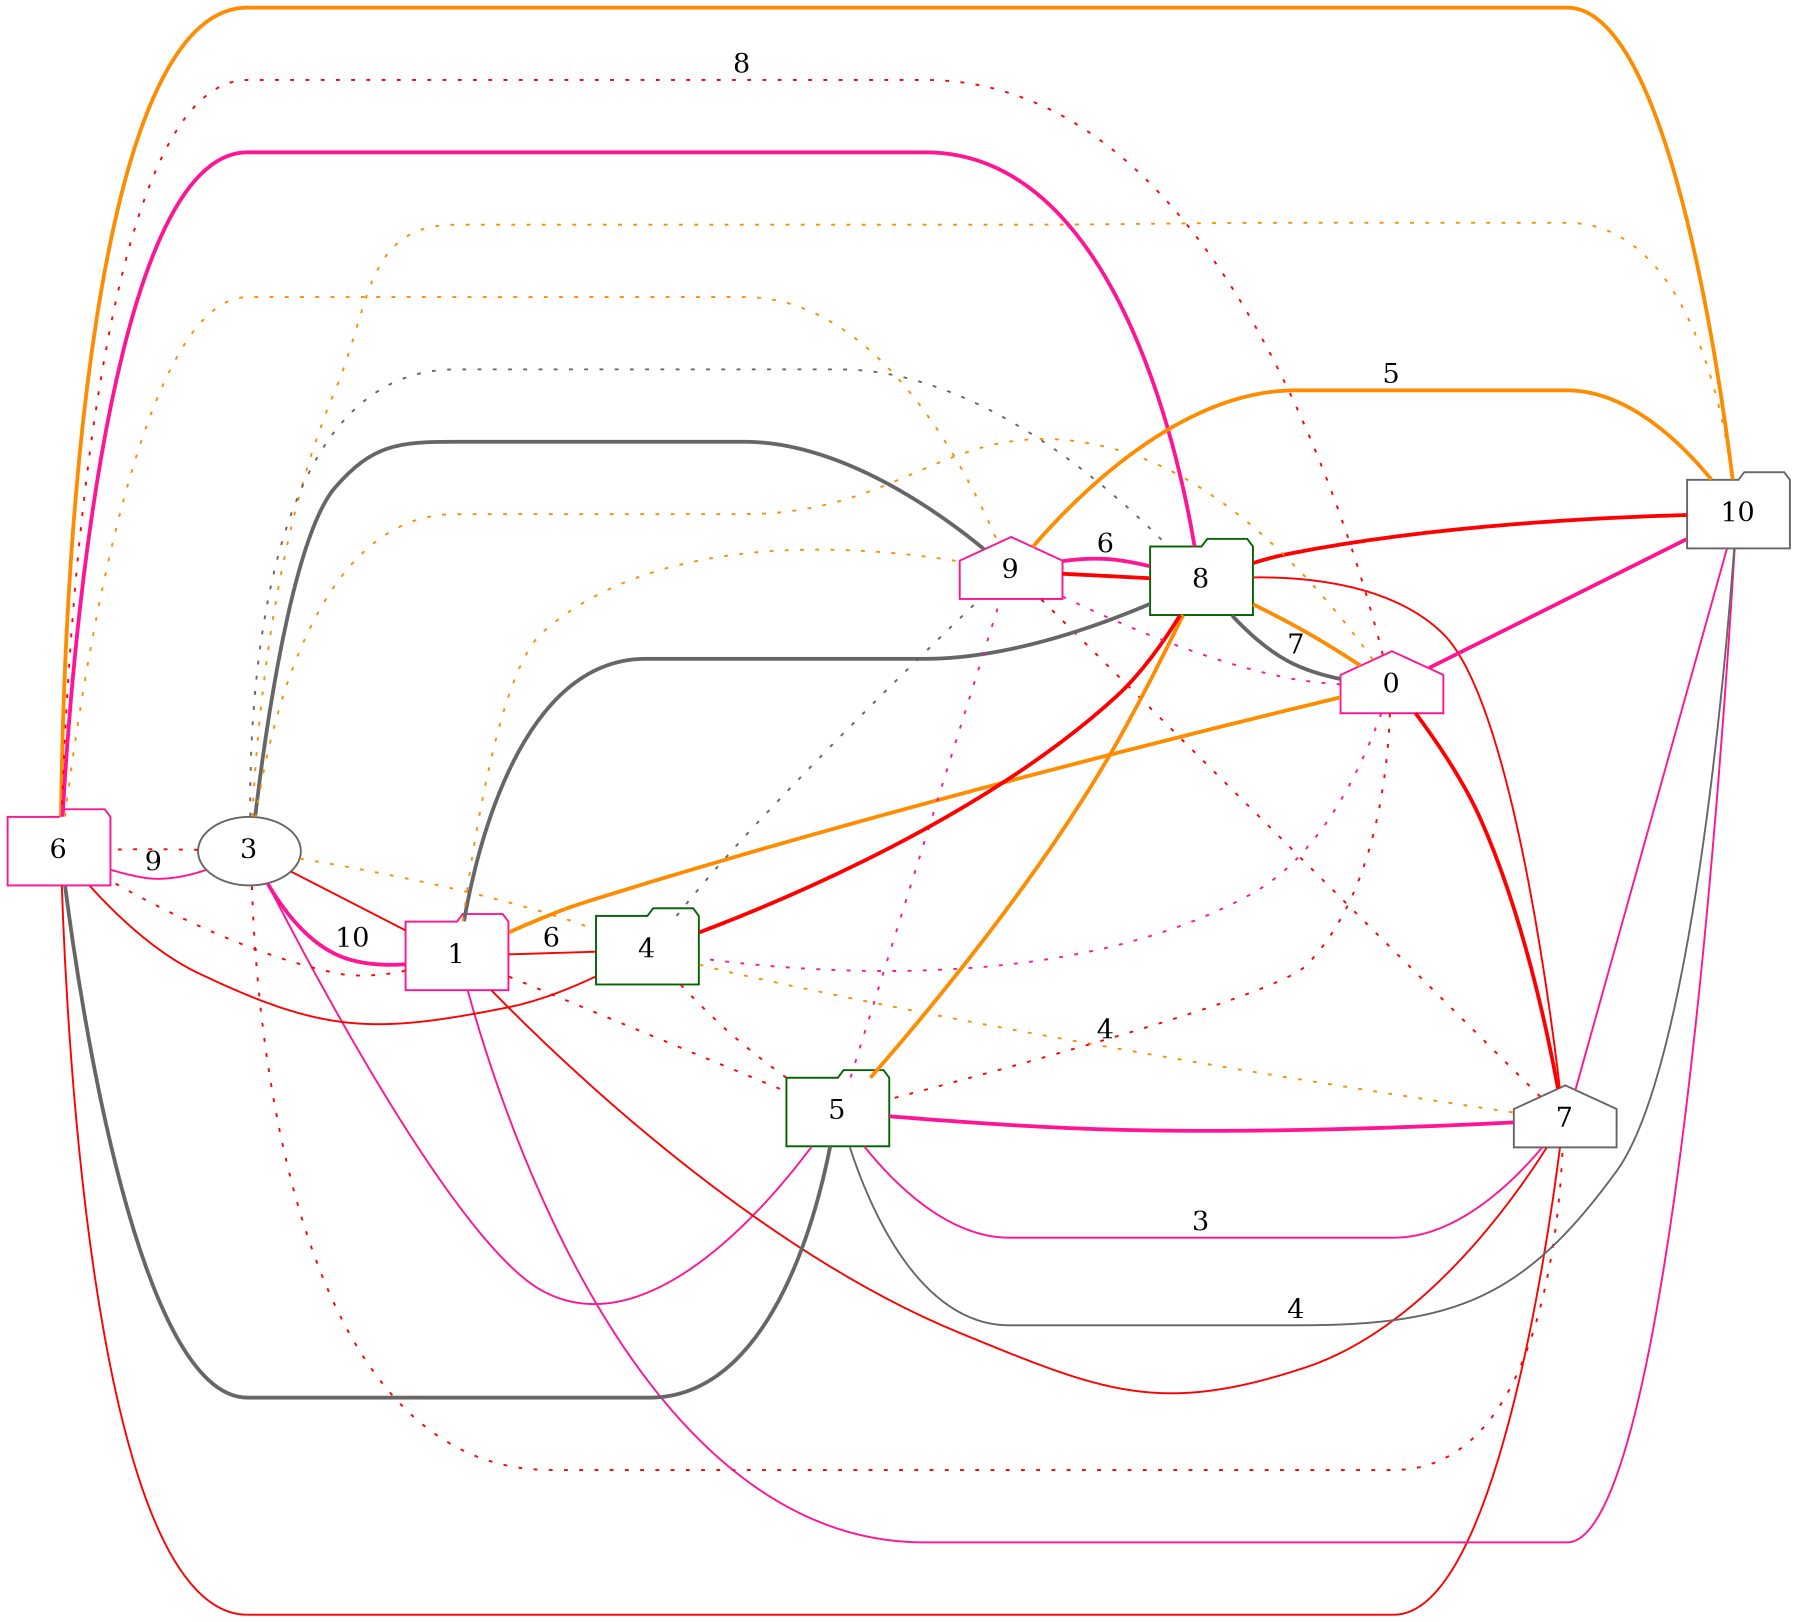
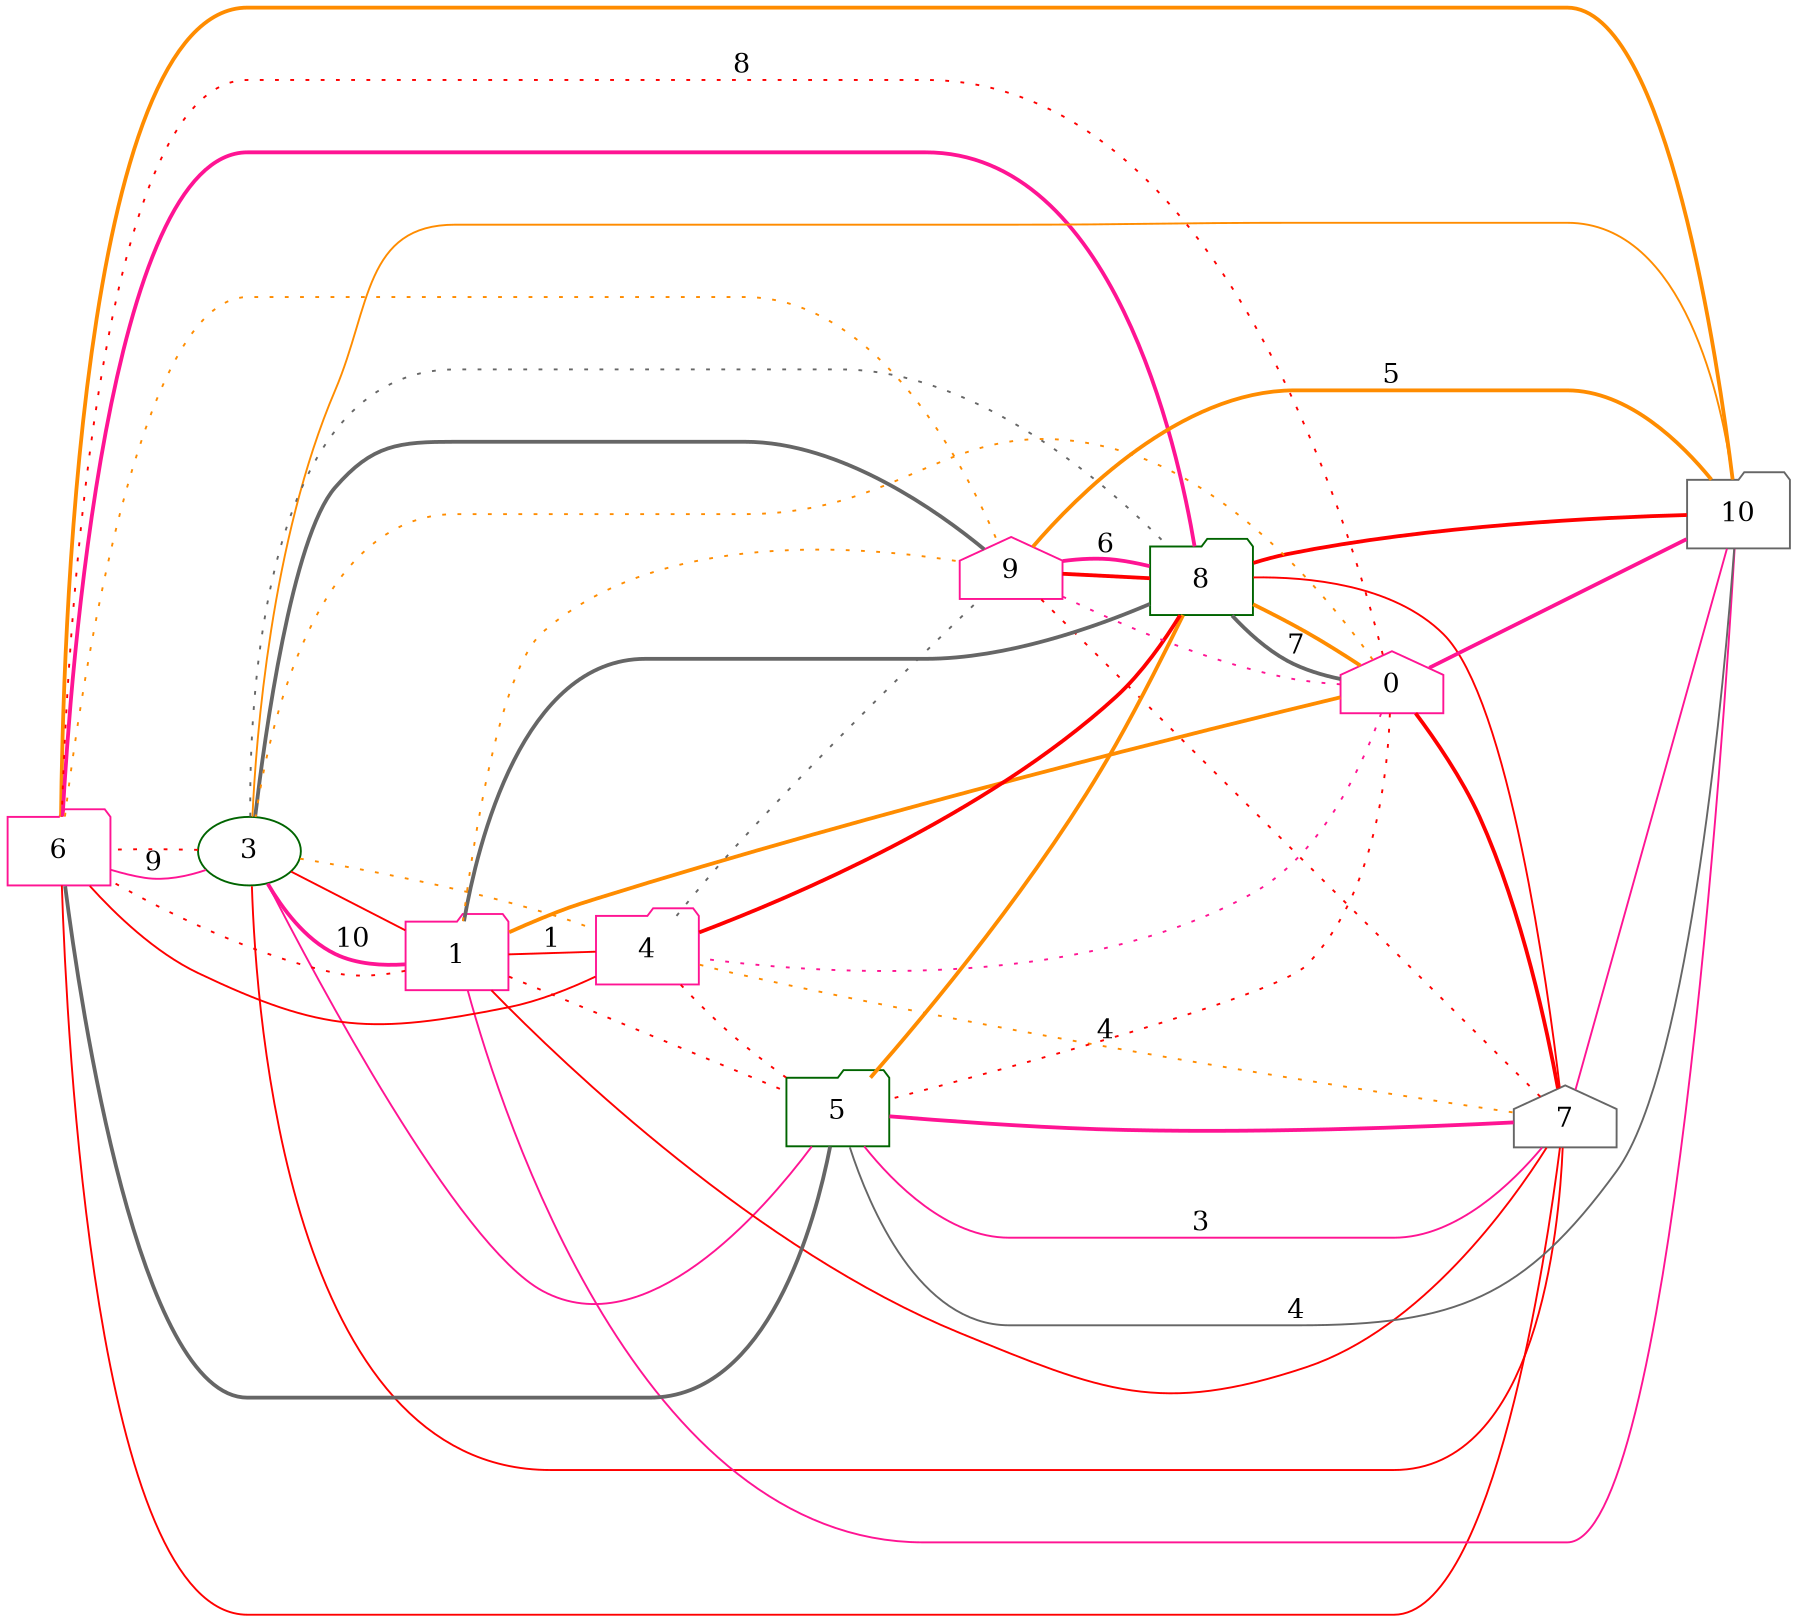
(847, 225) -> (847, 225)
(922, 850) -> none
(249, 851) -> (249, 851)
(552, 940) -> (552, 940)
(647, 950) -> (647, 950)
(813, 1470) -> (813, 1470)
